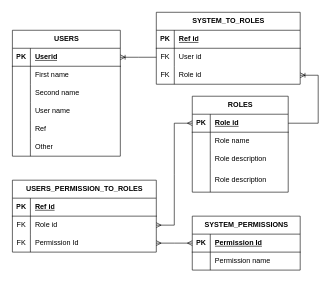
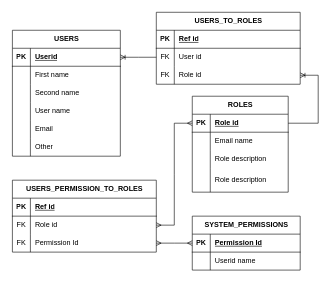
(229, 21) -> (229, 21)
(41, 129) -> (43, 129)
(231, 141) -> (232, 141)
(243, 261) -> (235, 261)
